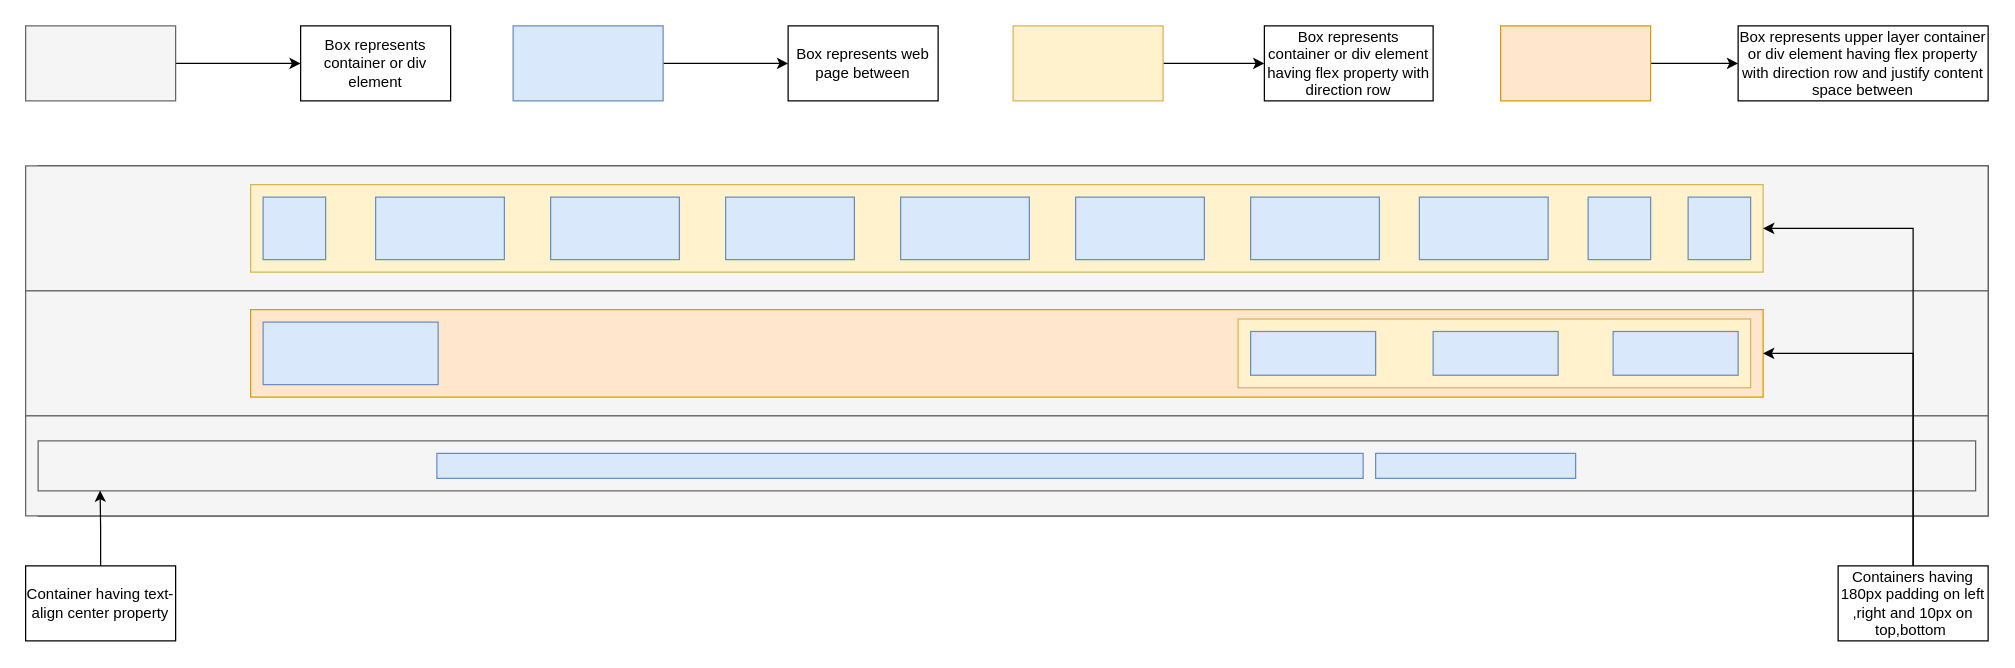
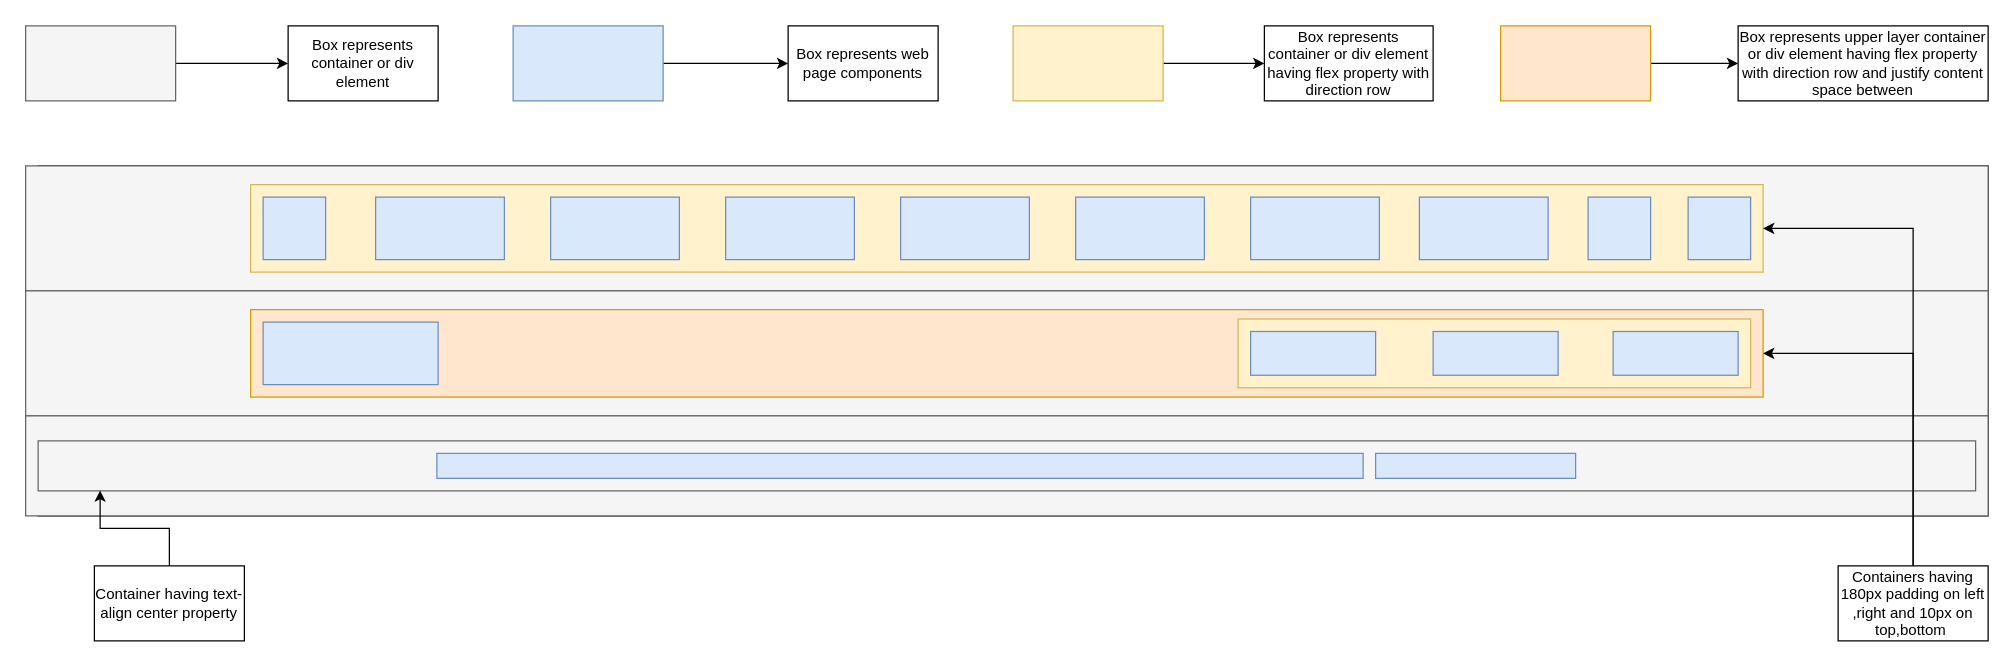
(376, 63) -> (363, 63)
(863, 63) -> (863, 63)
(101, 603) -> (169, 603)
